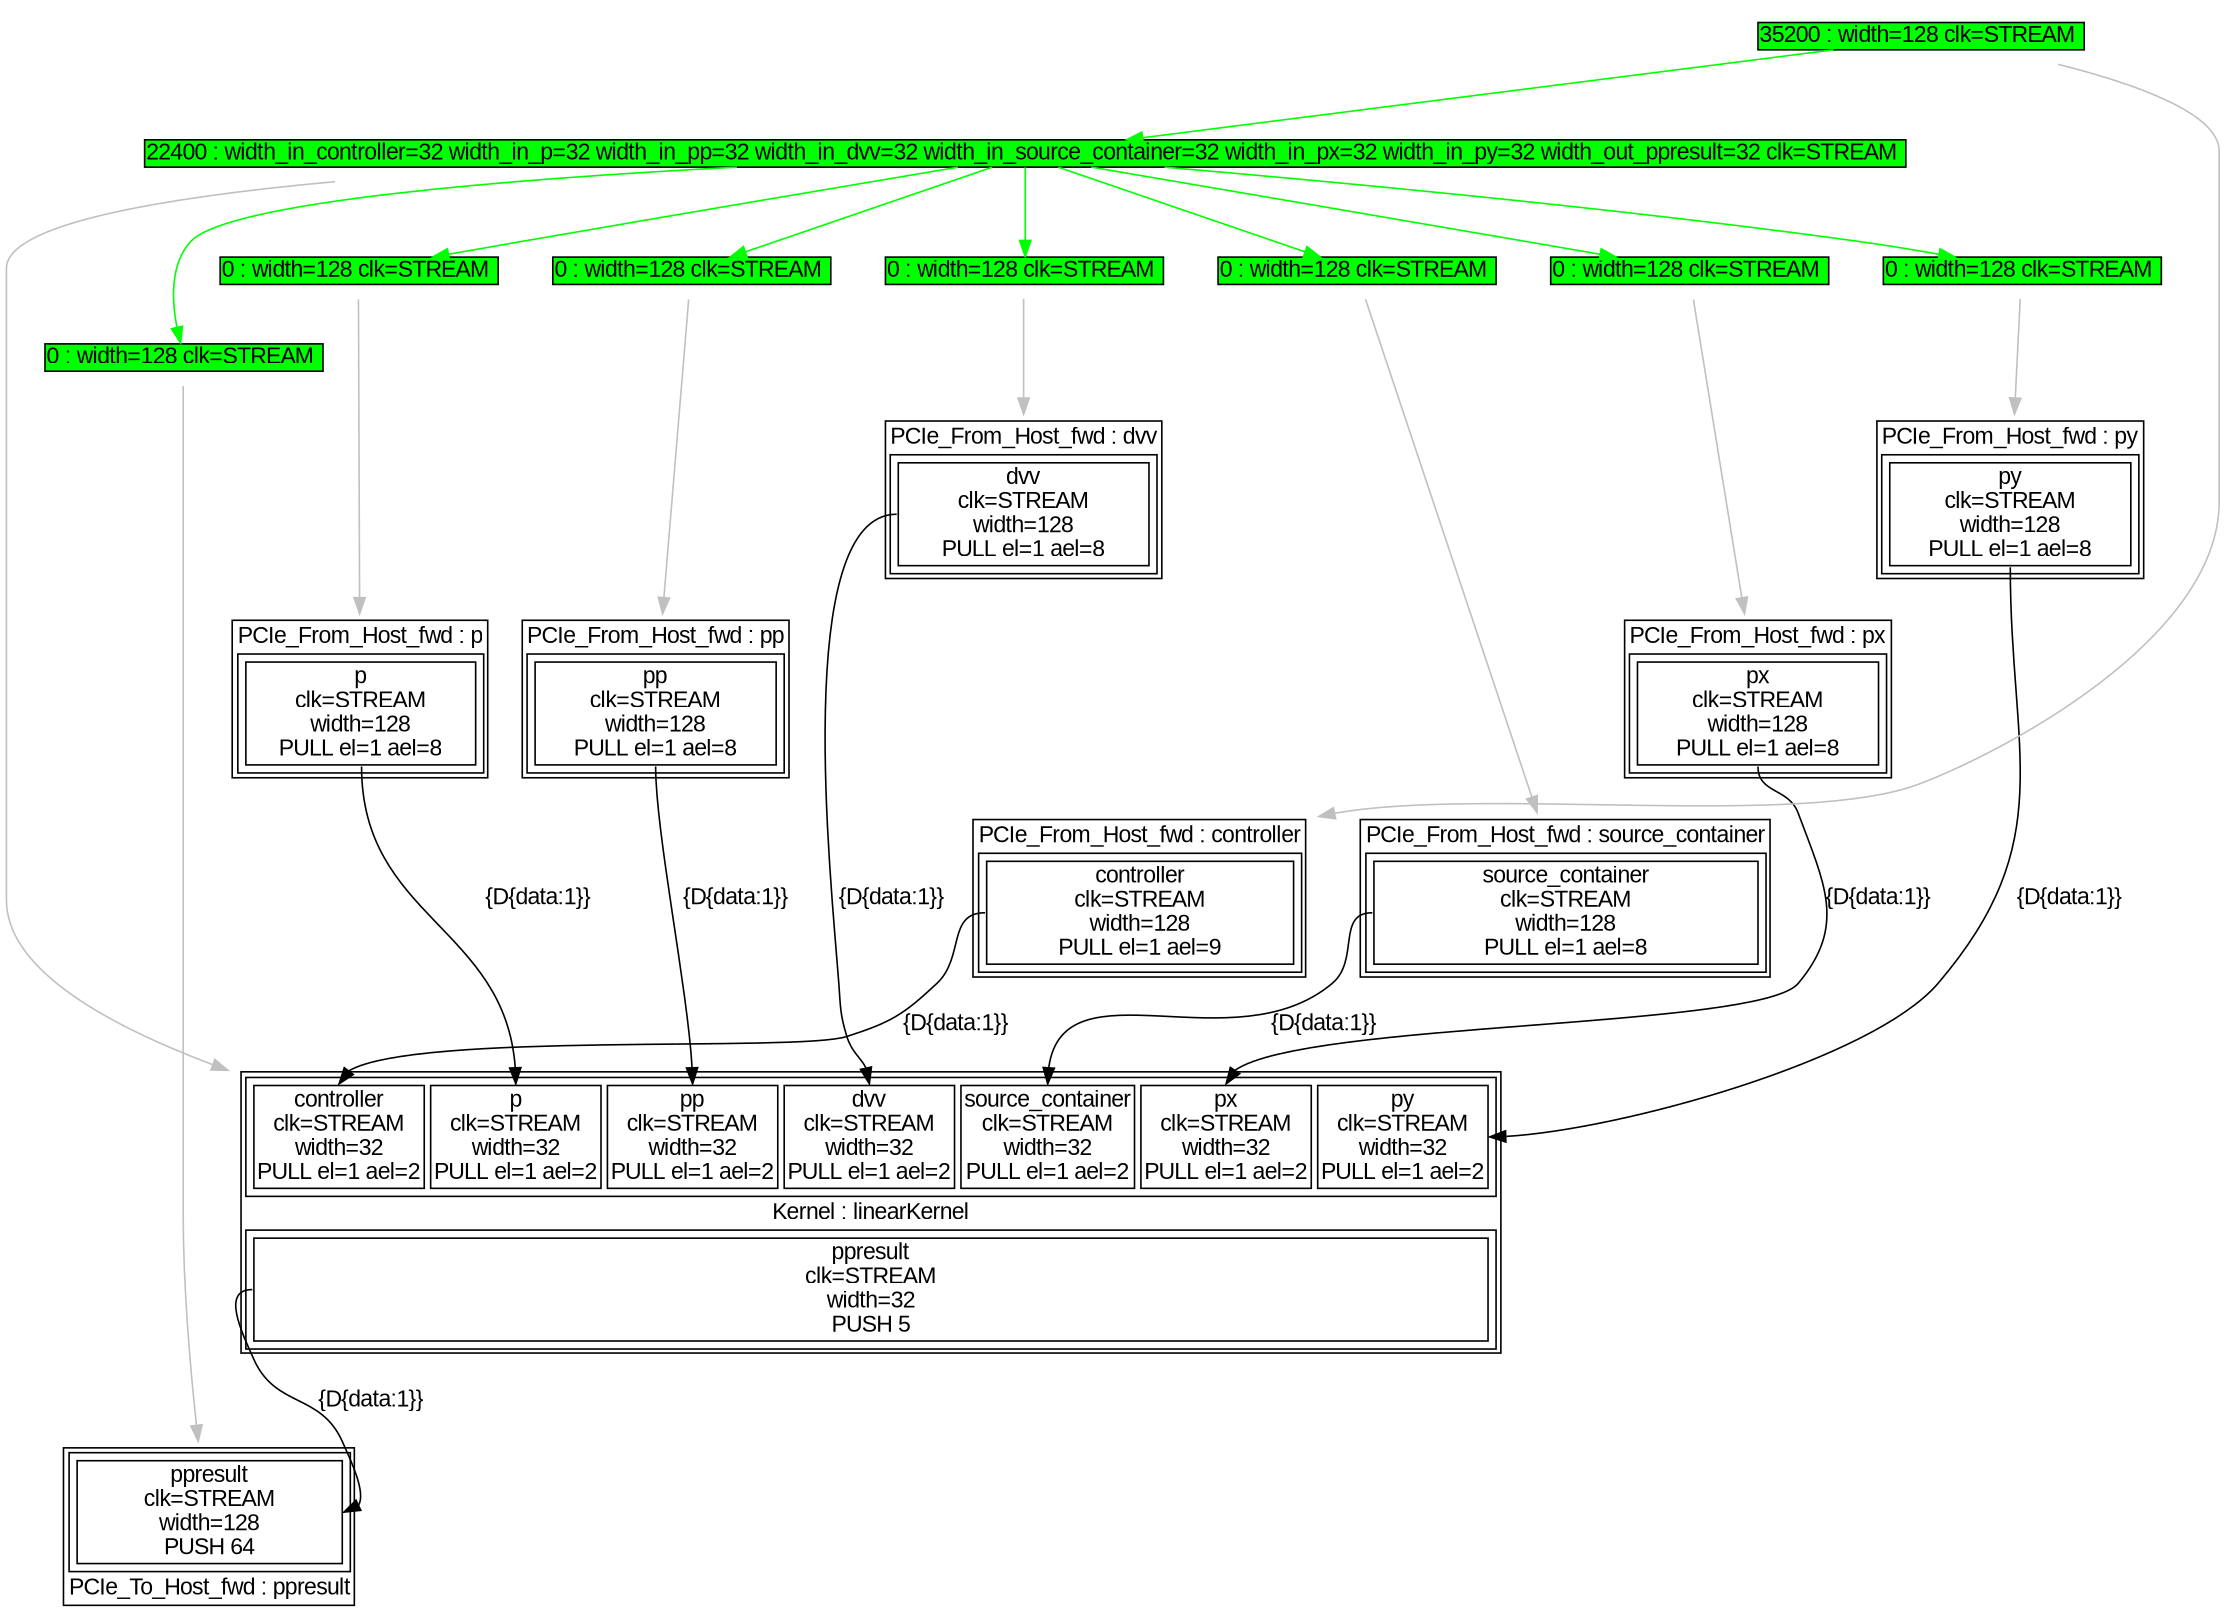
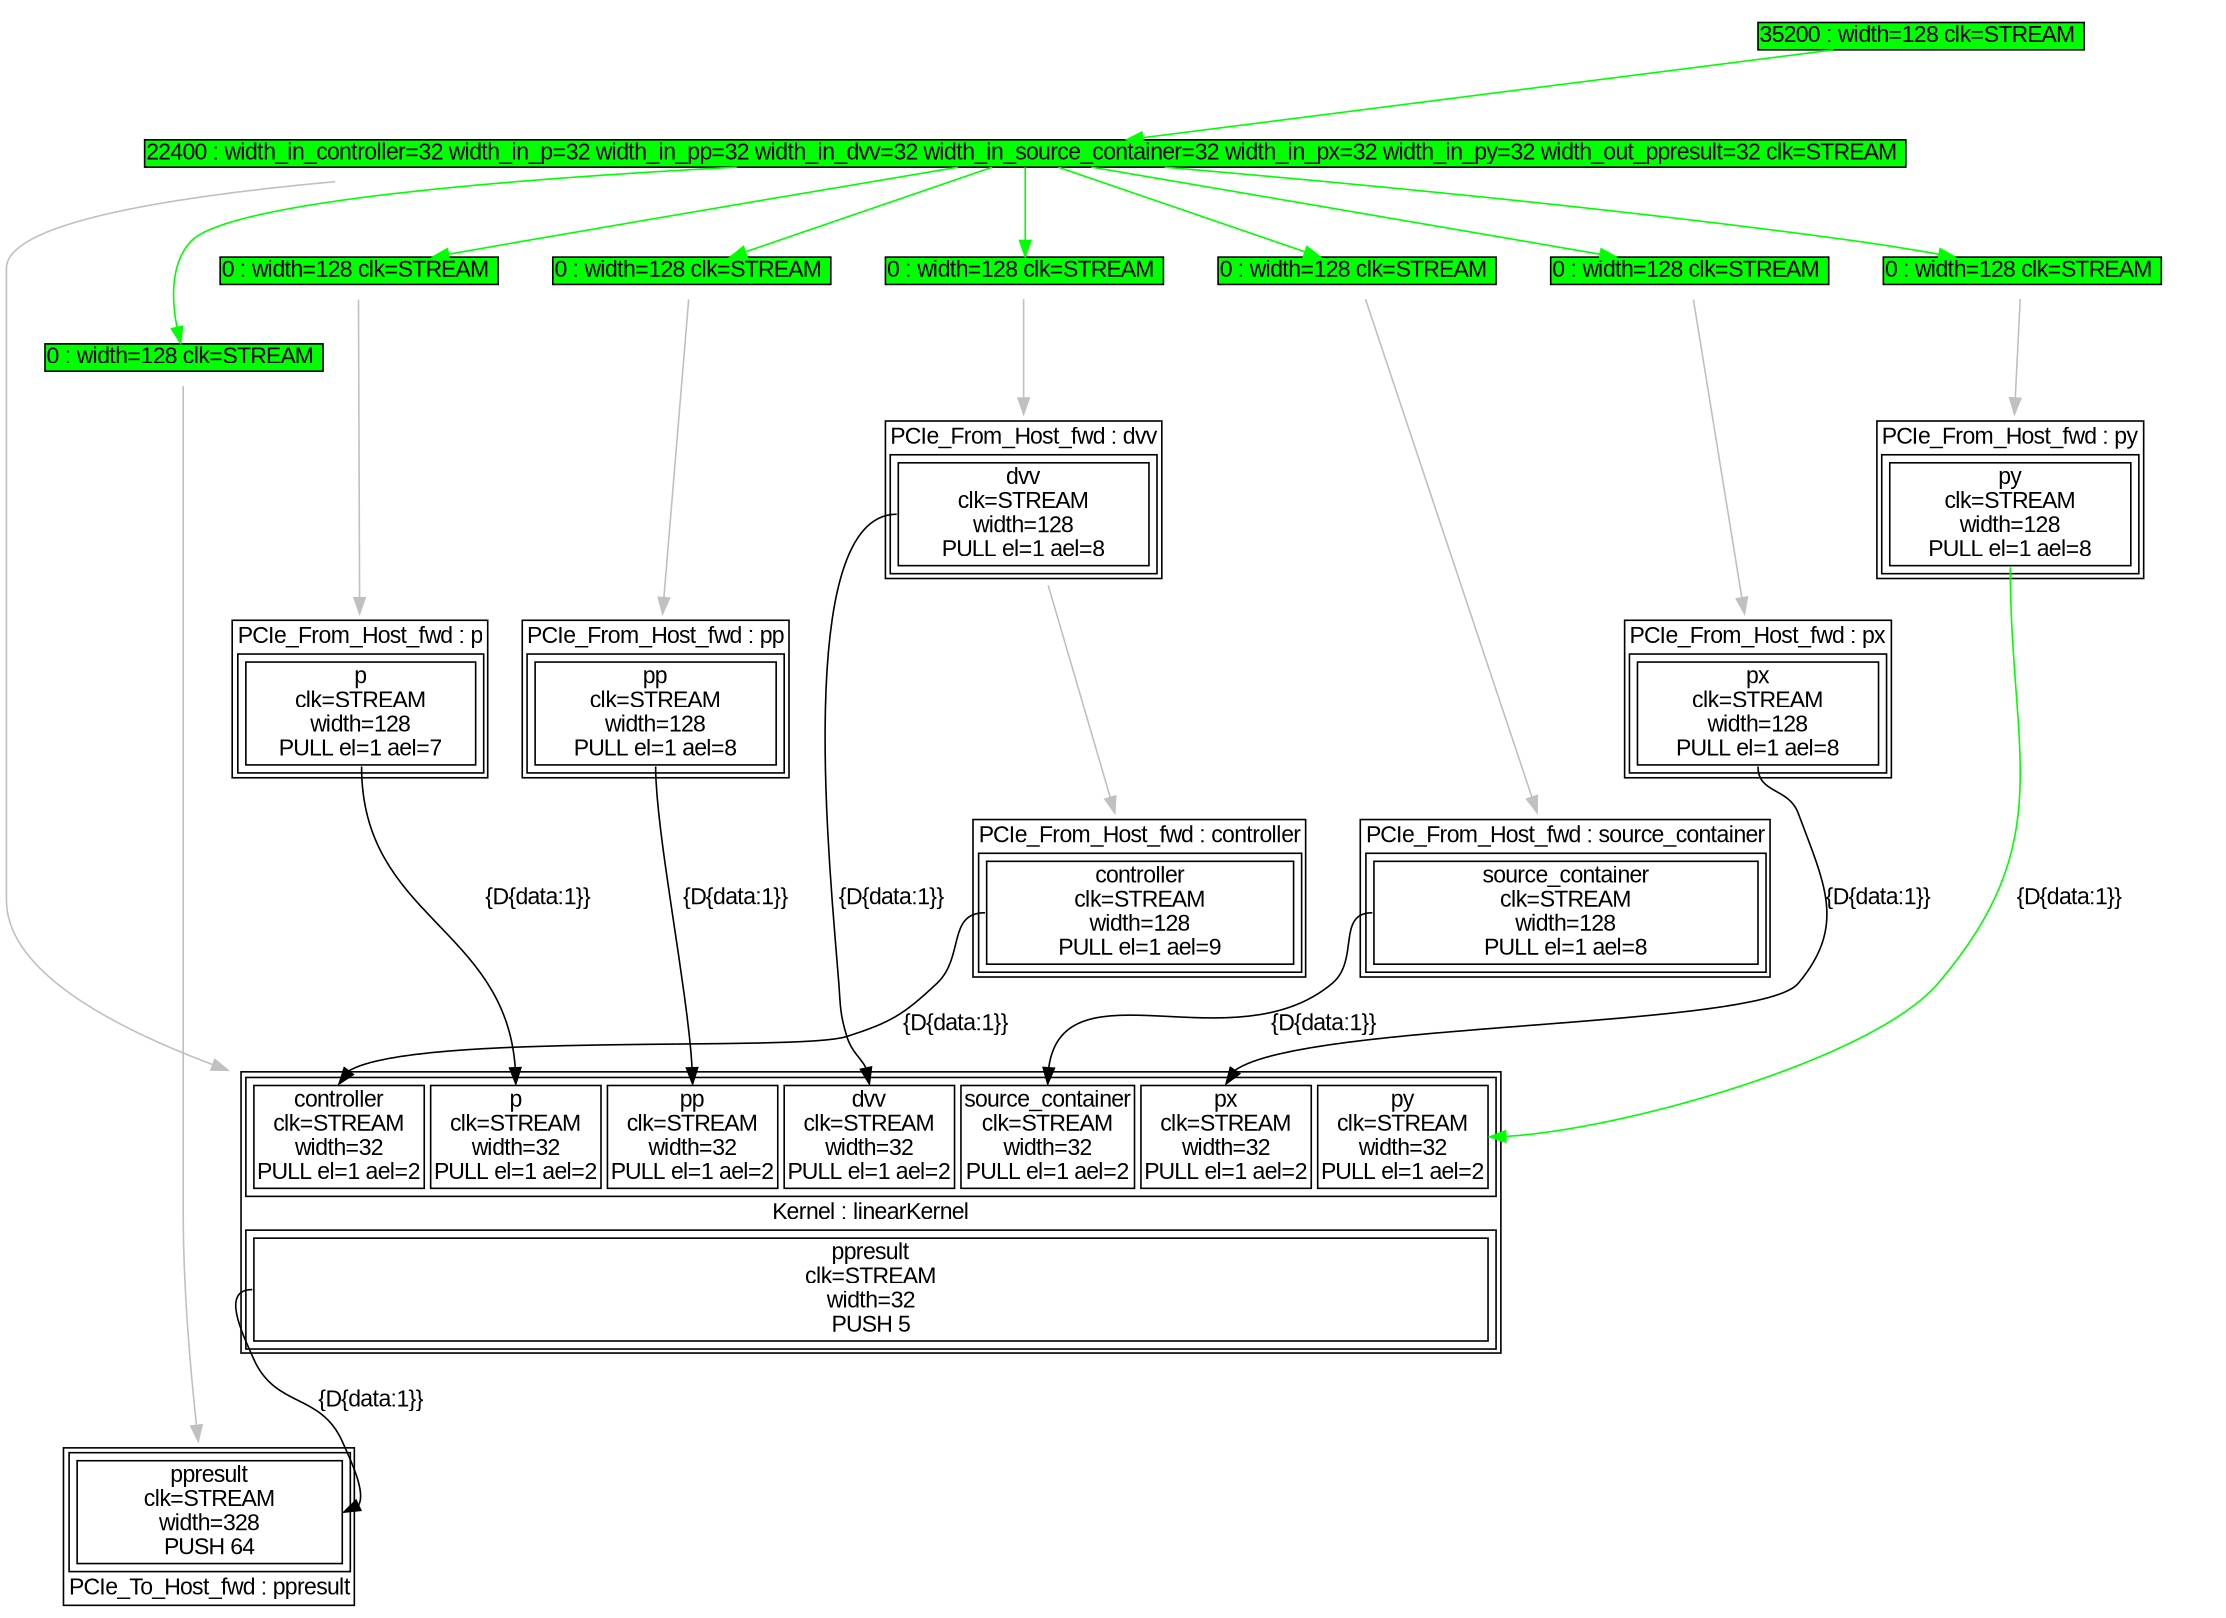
(2088, 691) -> (1079, 691)
(361, 749) -> (361, 749)
(1928, 992) -> (1928, 992)
(210, 1523) -> (210, 1523)
